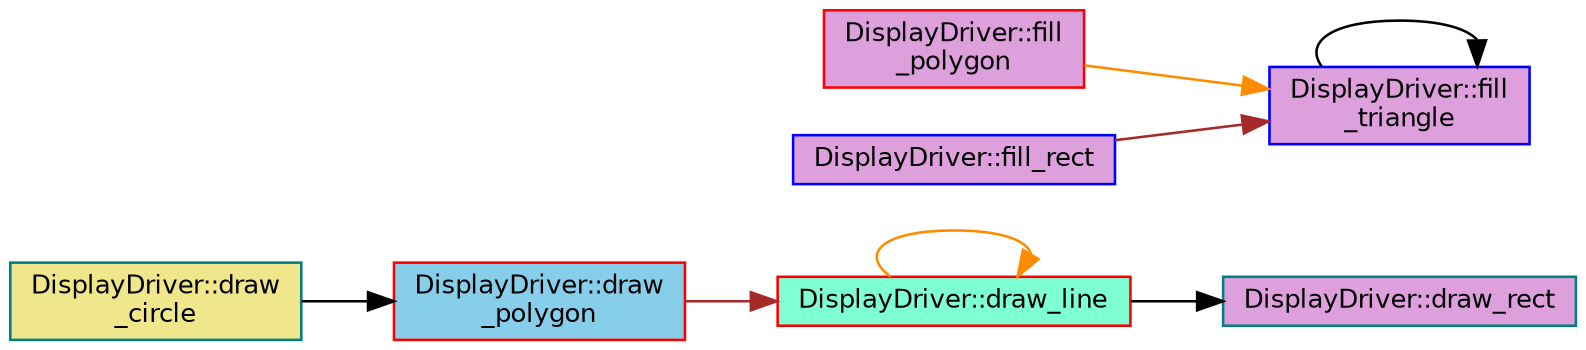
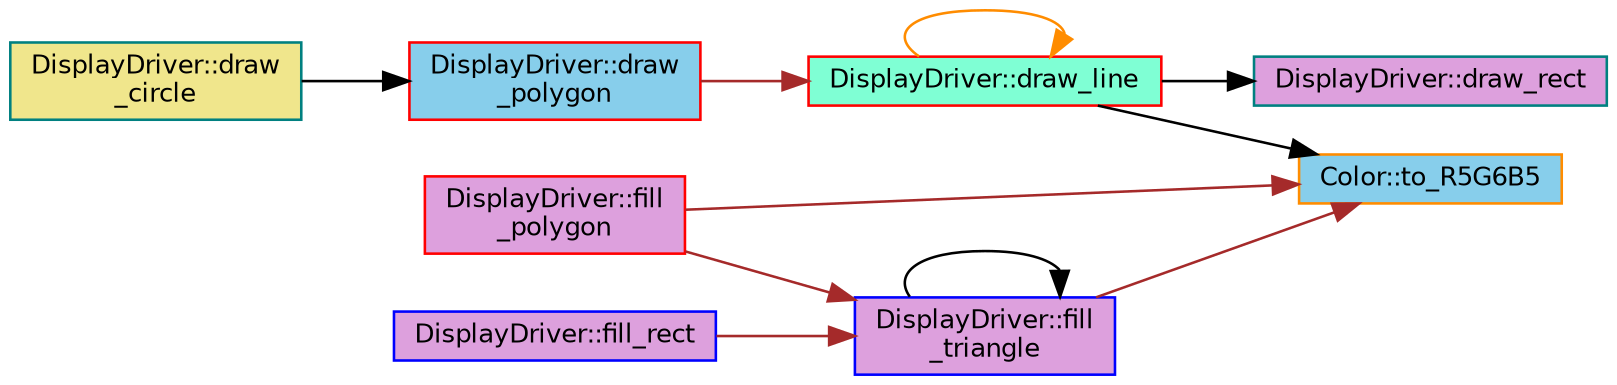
(1164, 76) -> (758, 272)
none -> (1430, 179)
